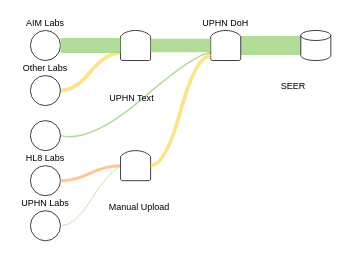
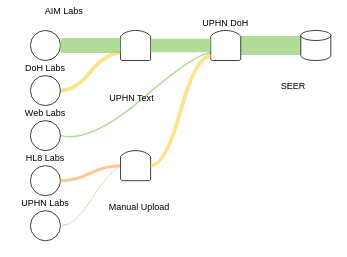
(45, 23) -> (64, 12)
(45, 68) -> (45, 68)
none -> (45, 113)
